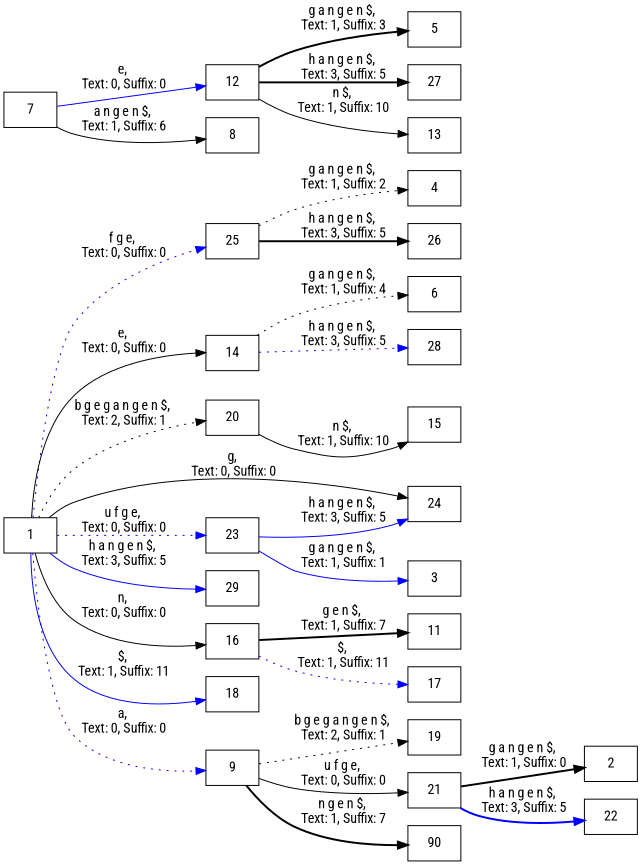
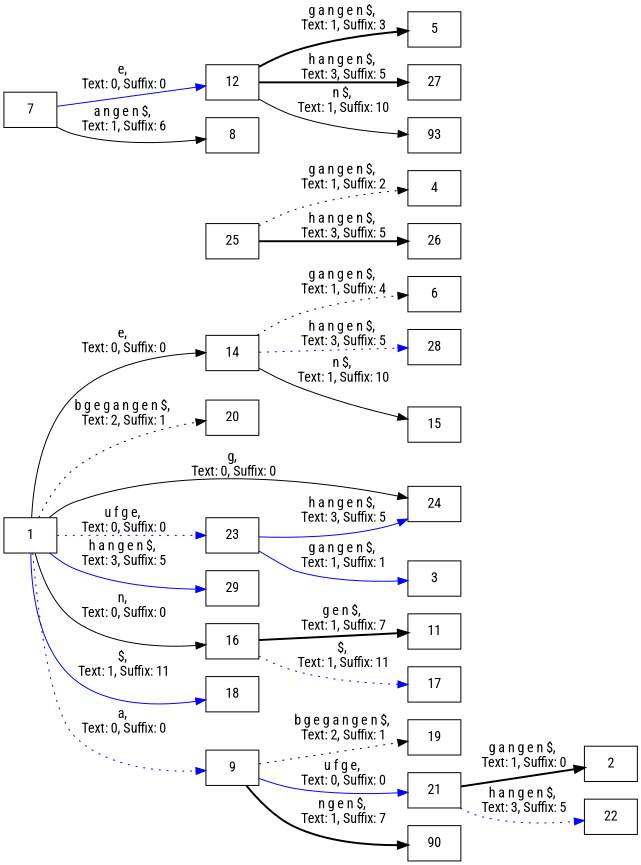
(434, 135) -> (434, 135)
(63, 348) -> none
(328, 456) -> (327, 397)
(328, 792) -> (328, 792)
(516, 822) -> (516, 822)
